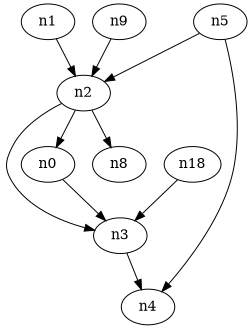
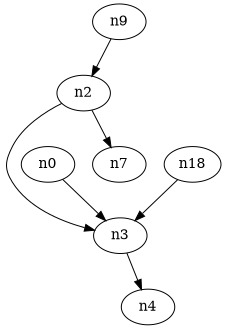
(48, 22) -> none
(220, 22) -> none
(68, 124) -> none
(119, 164) -> (119, 164)
